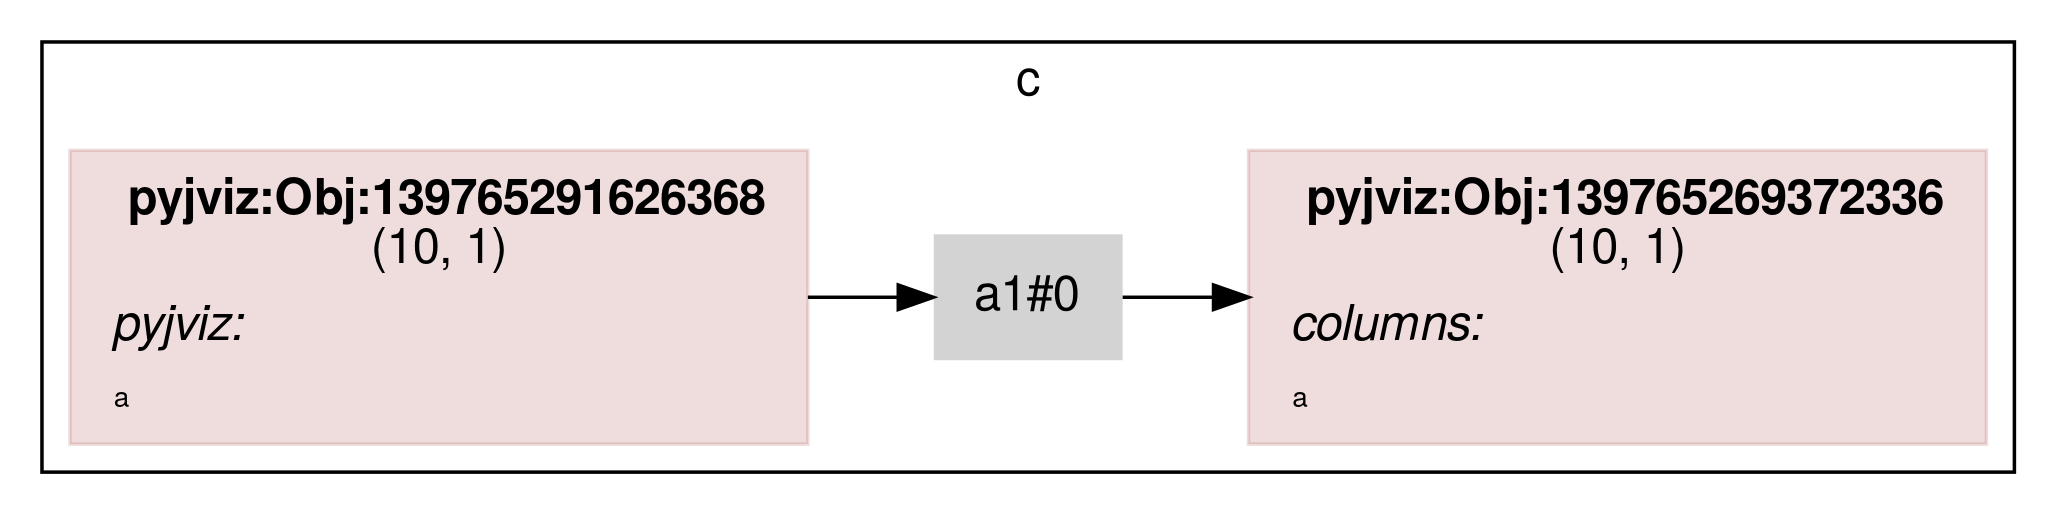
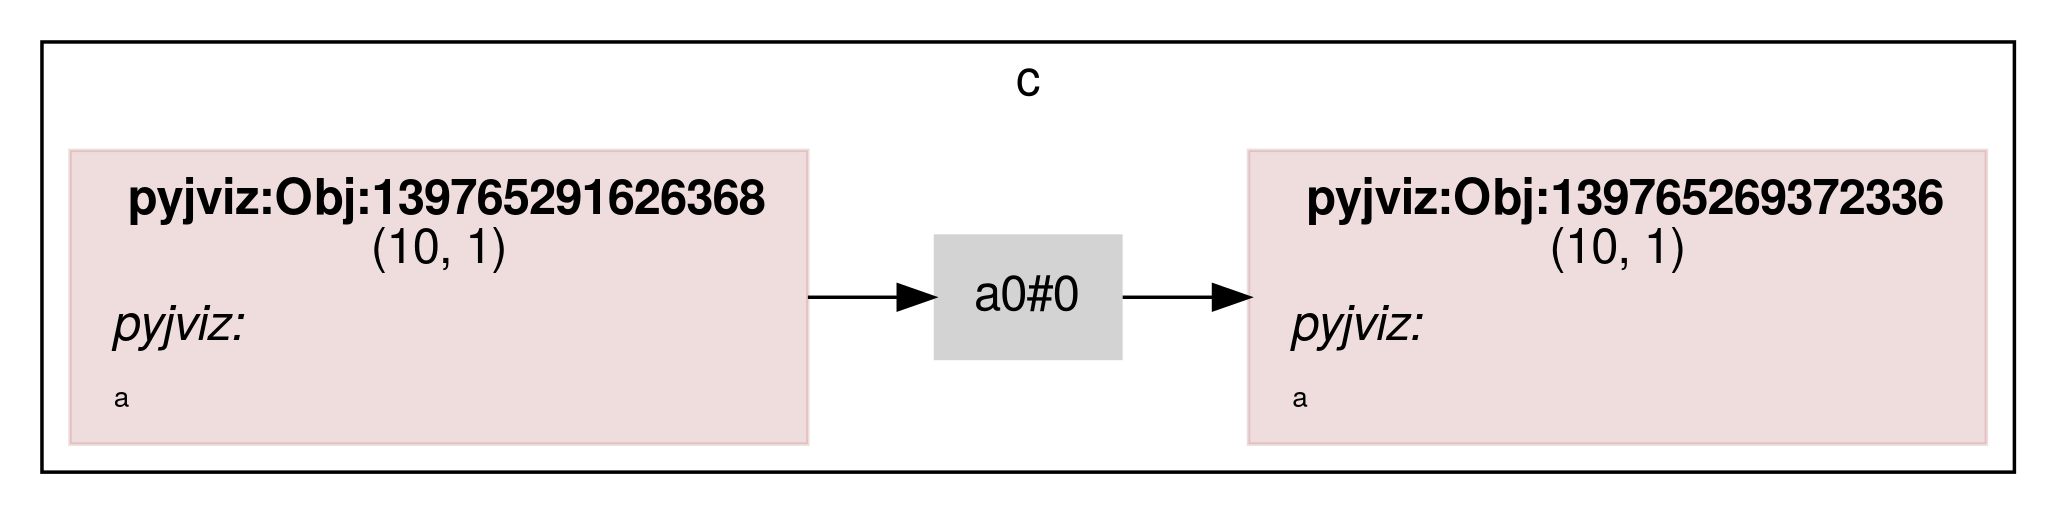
(1028, 297) -> (1028, 297)
(1388, 325) -> (1359, 325)
